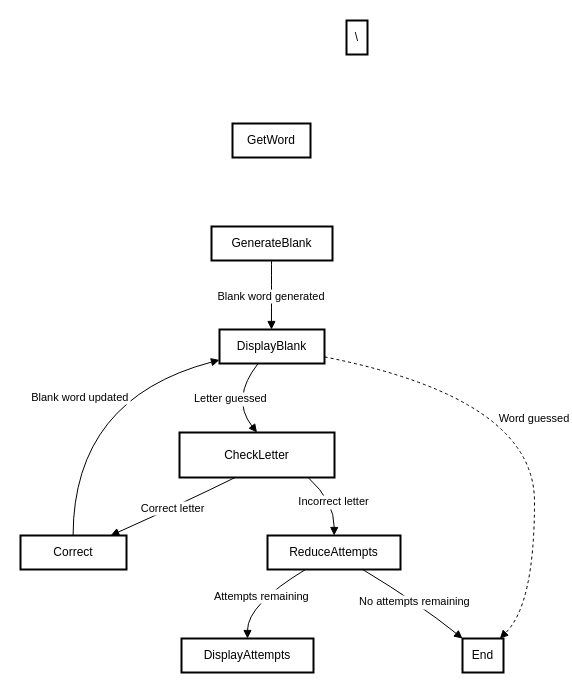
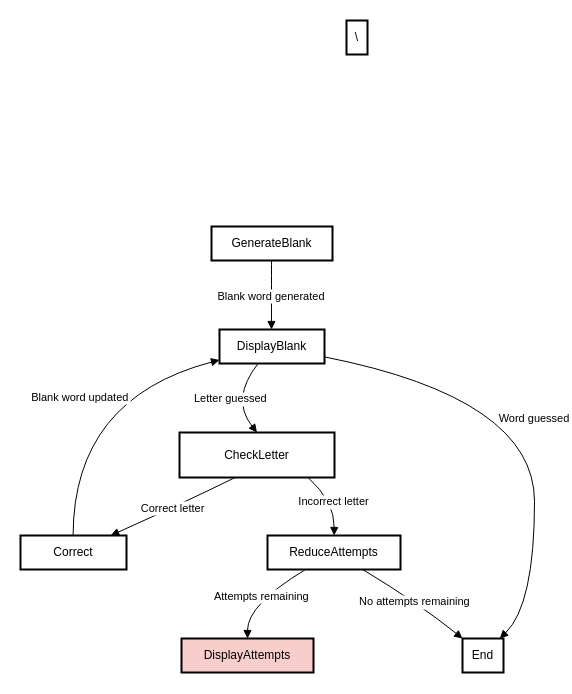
(272, 141) -> none
(509, 437) -> (509, 437)
(248, 656) -> (248, 656)
